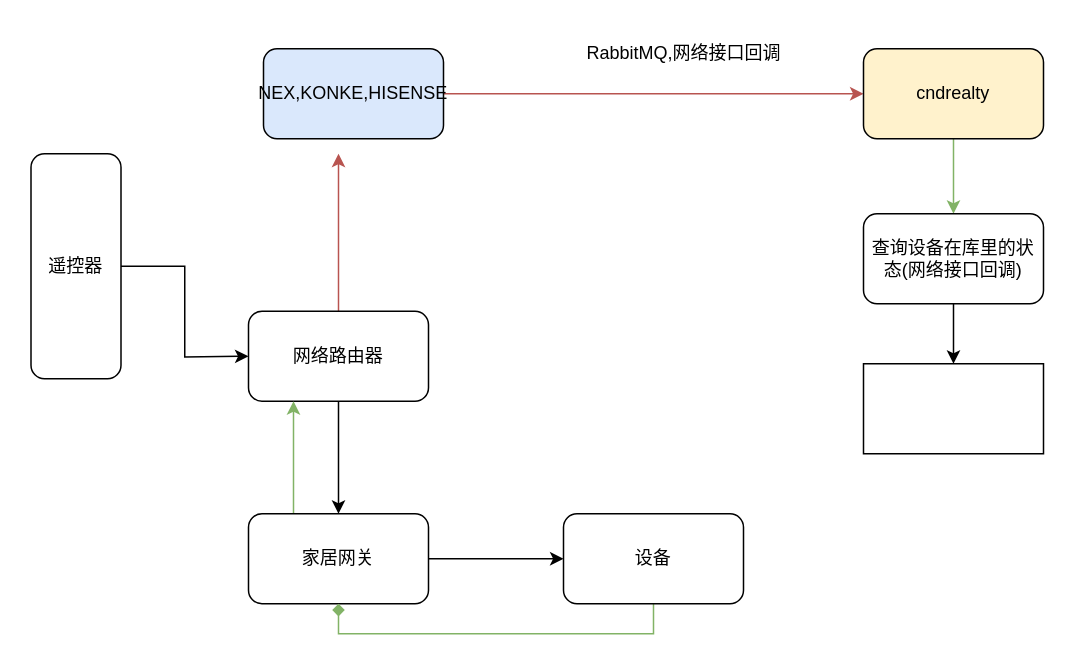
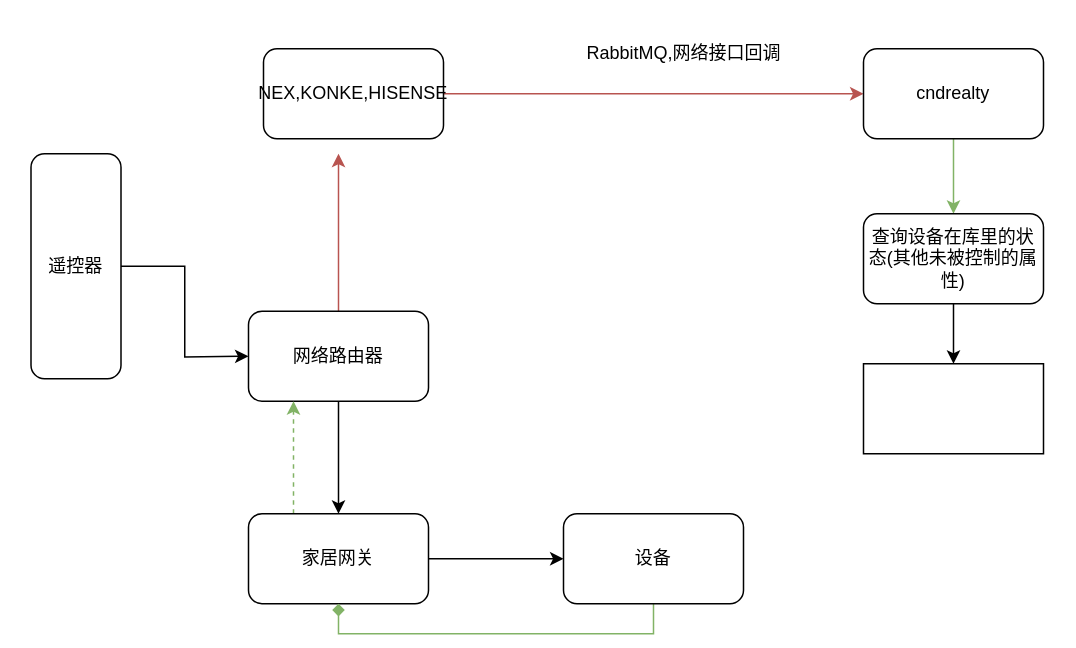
(353, 94) -> (353, 94)
(953, 94) -> (953, 94)
(953, 259) -> (953, 259)
(293, 461) -> (293, 461)
